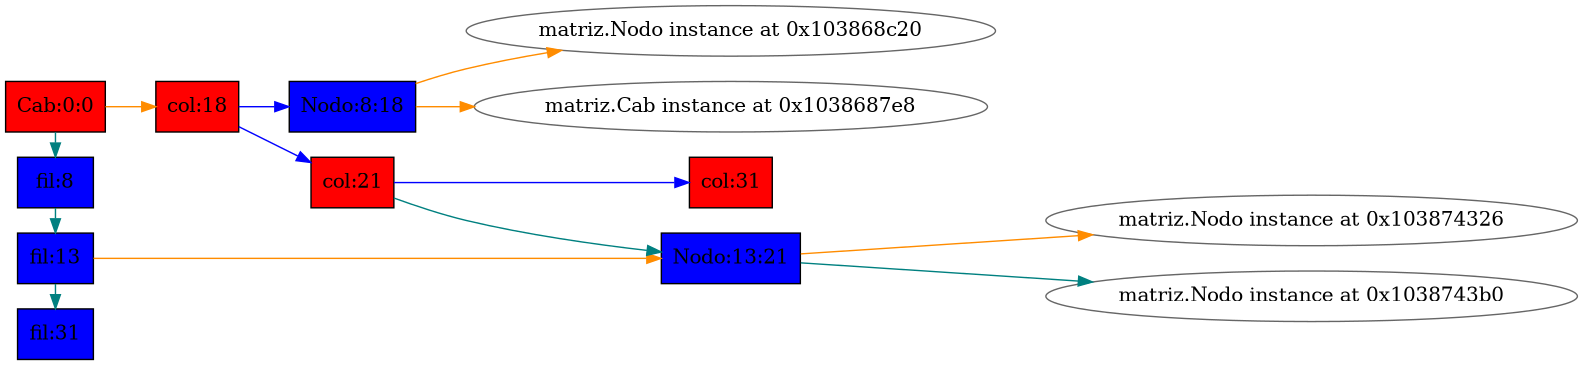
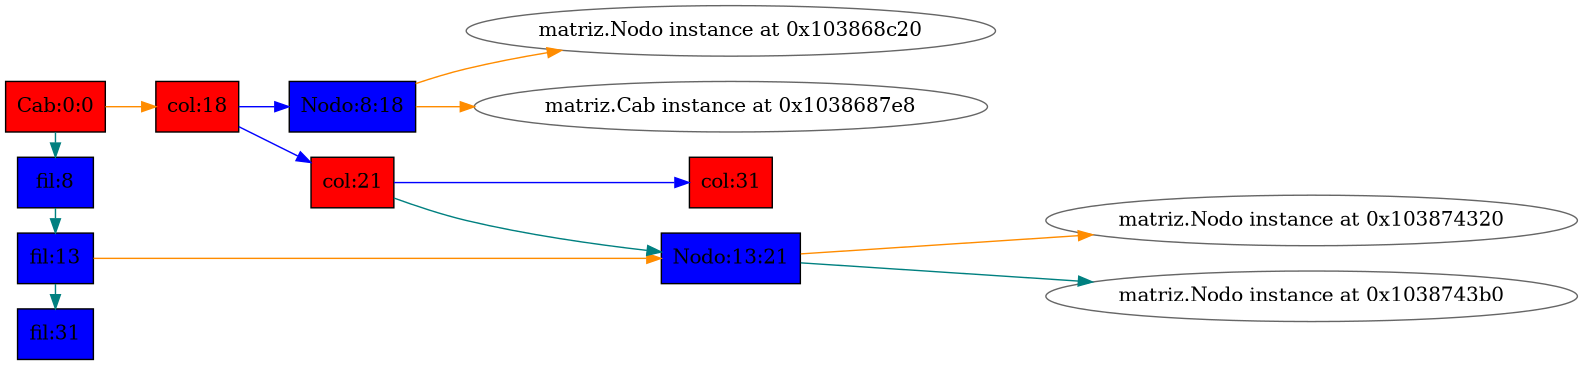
(1312, 220) -> (1312, 220)
